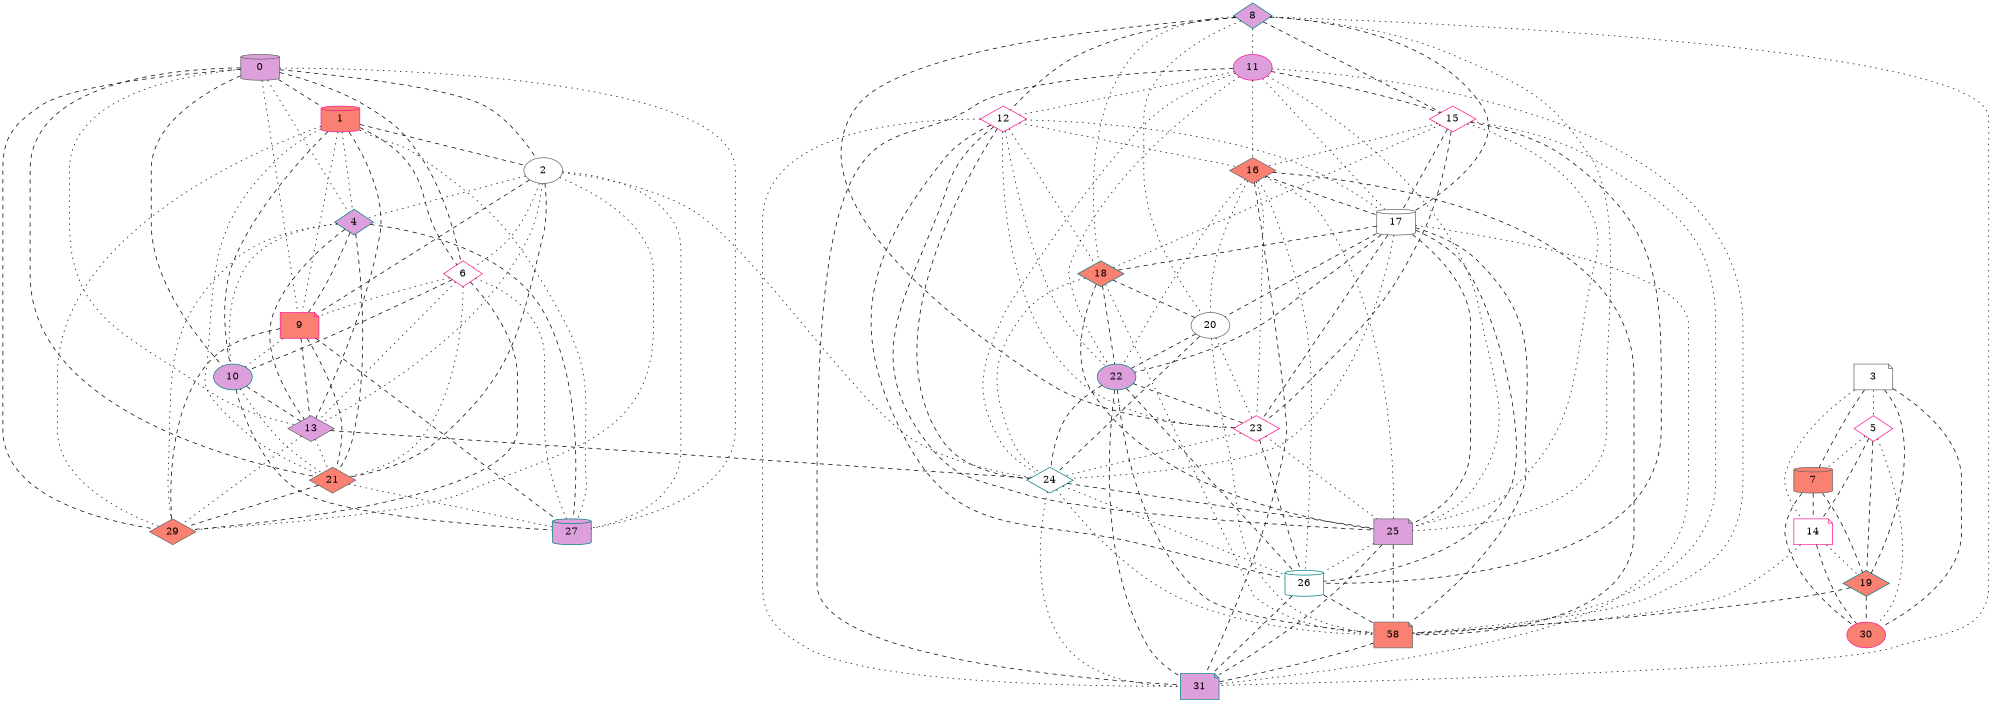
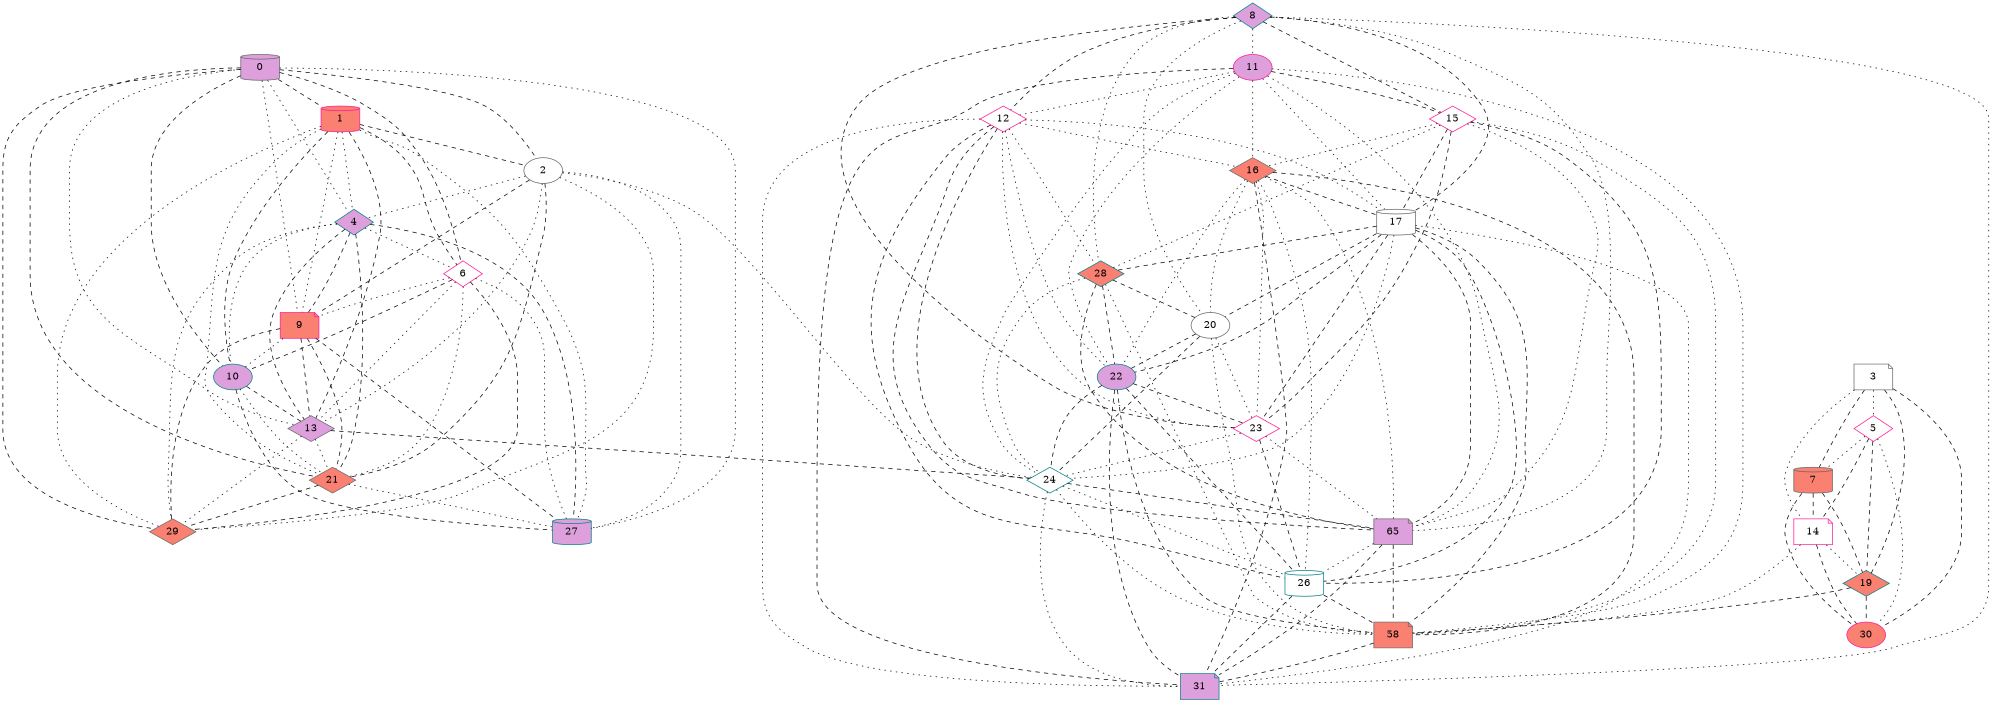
(515, 232) -> (408, 248)
(1101, 274) -> (1101, 274)
(1393, 532) -> (1393, 532)
